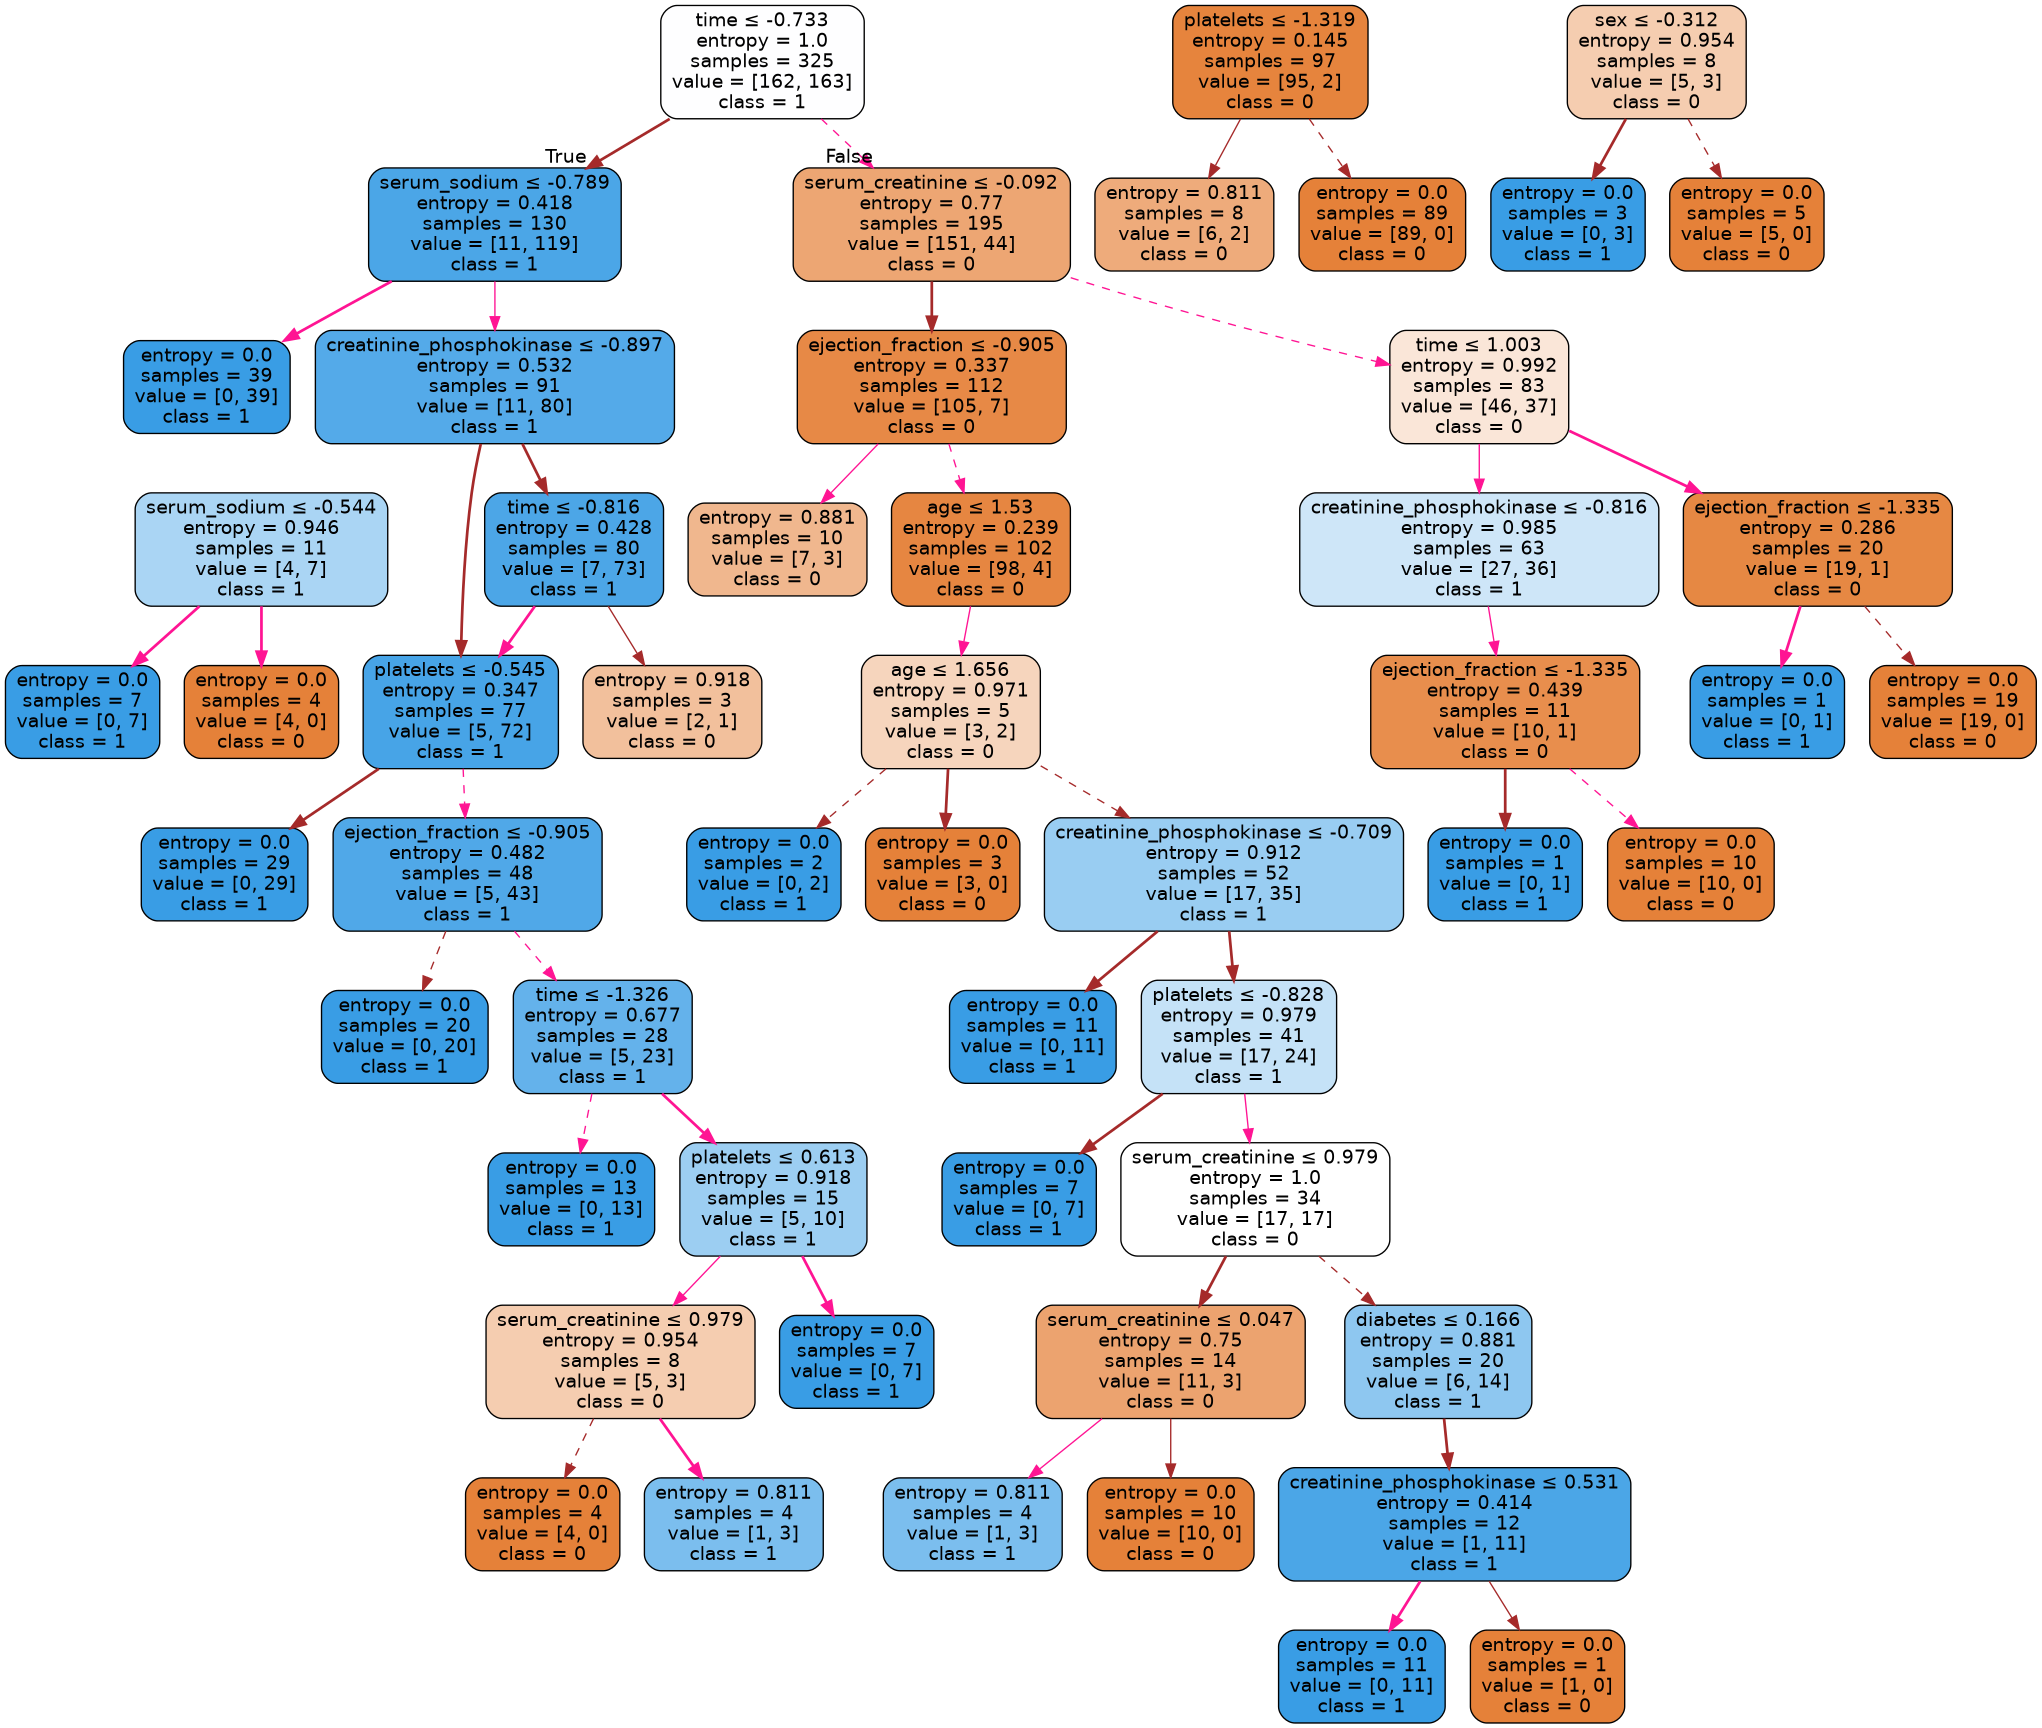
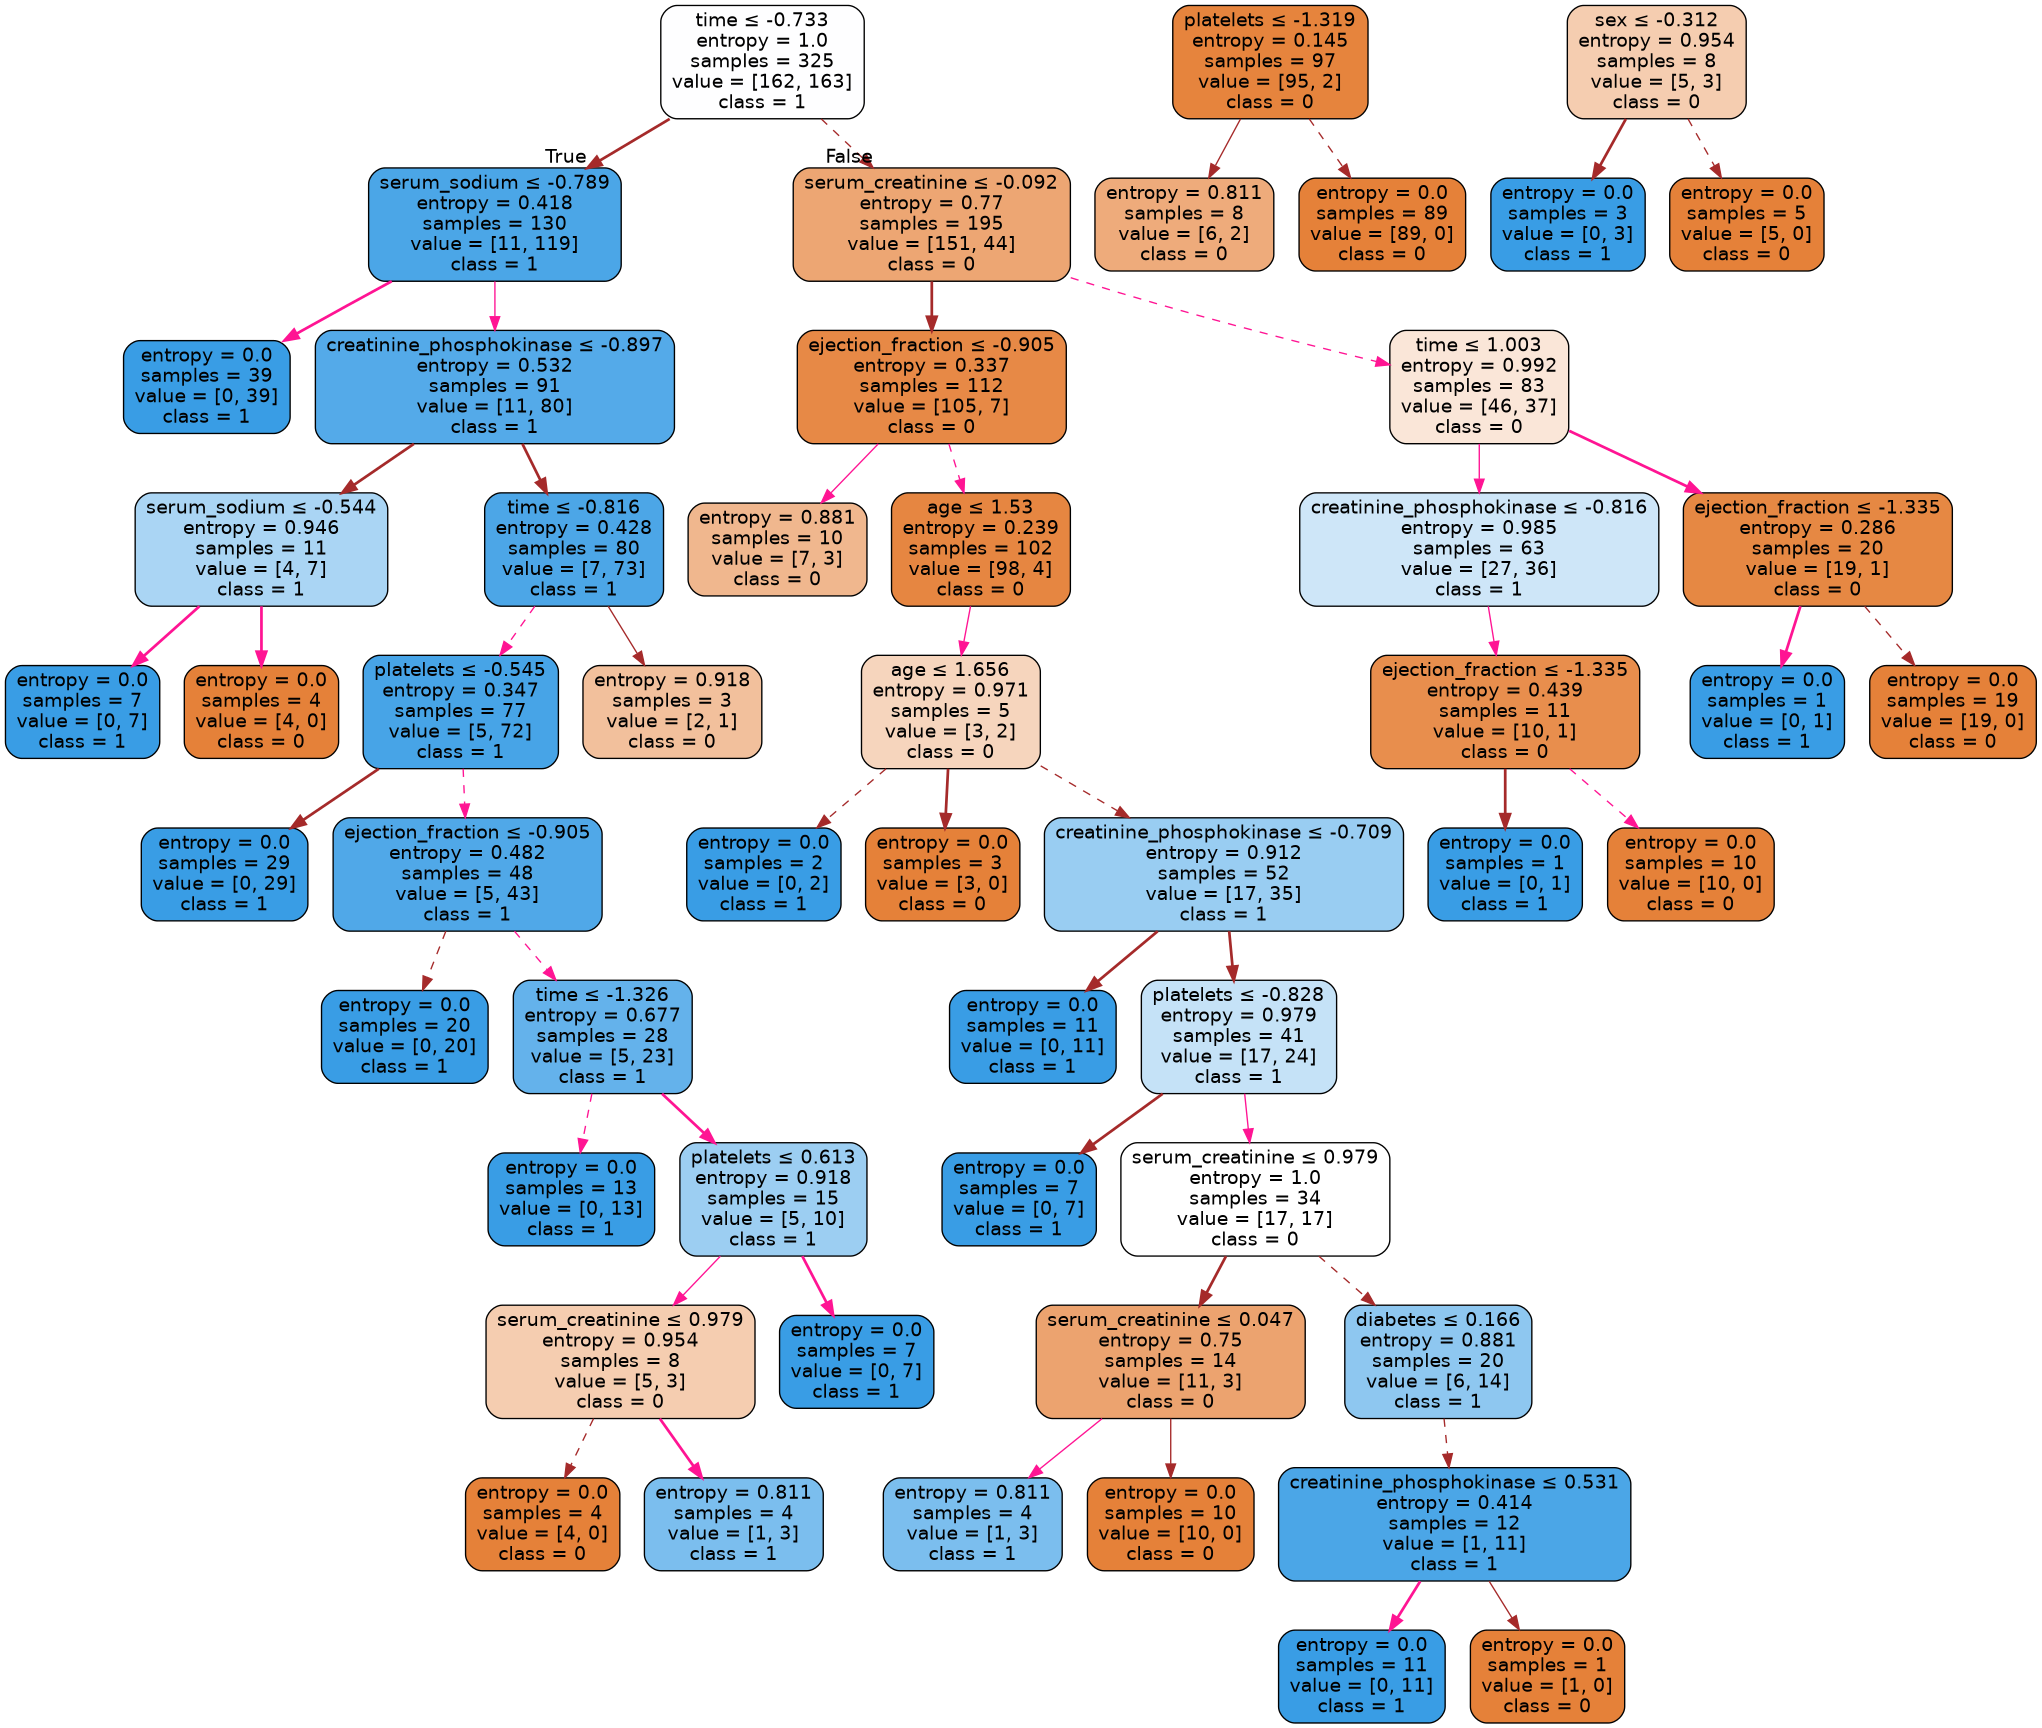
(842, 139) -> (842, 139)
(466, 542) -> (384, 464)
(521, 625) -> (521, 625)
(1446, 1436) -> (1446, 1436)
